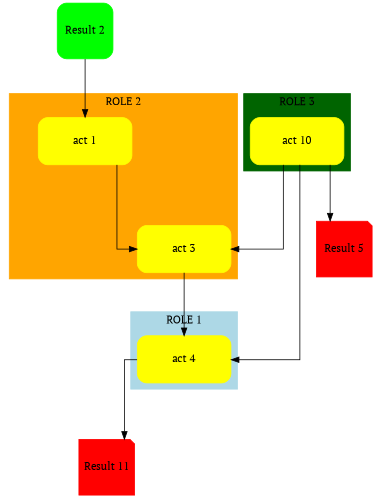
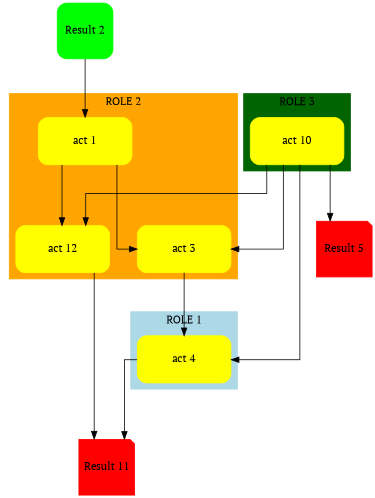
none -> (63, 249)
